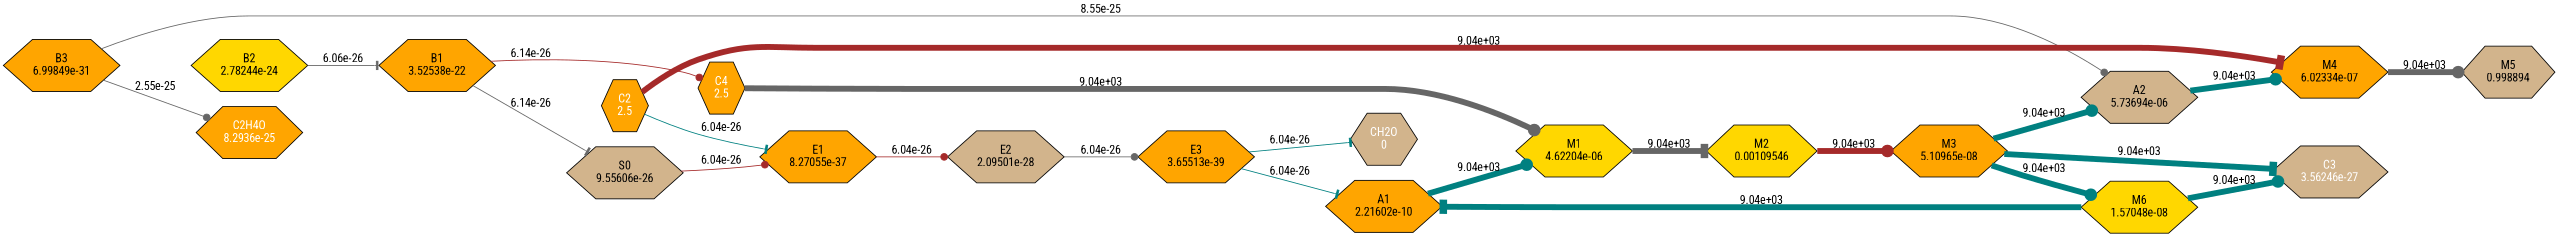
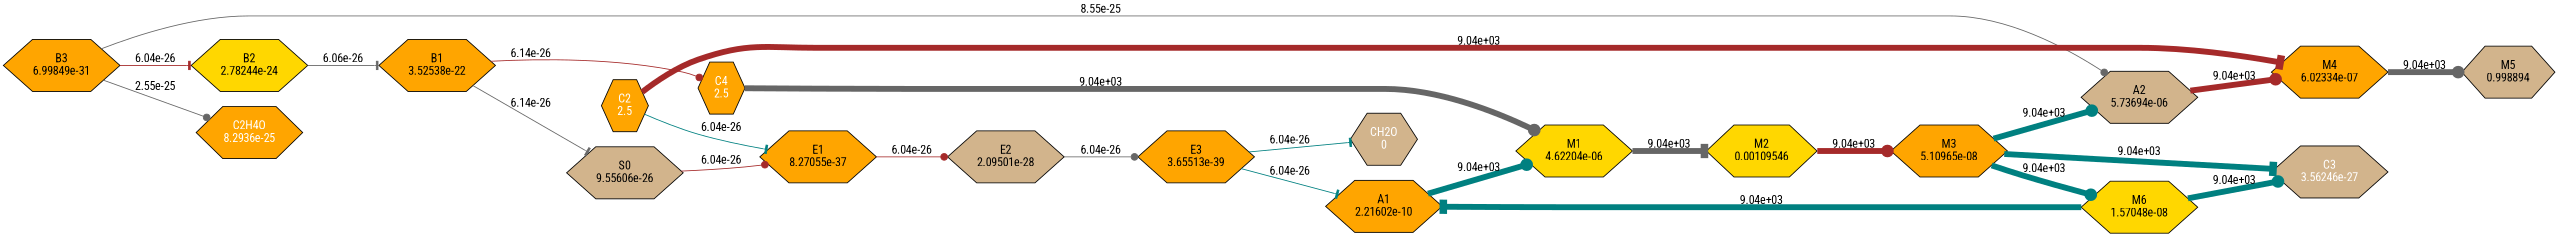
none -> (153, 65)
(2231, 85) -> (2231, 85)
